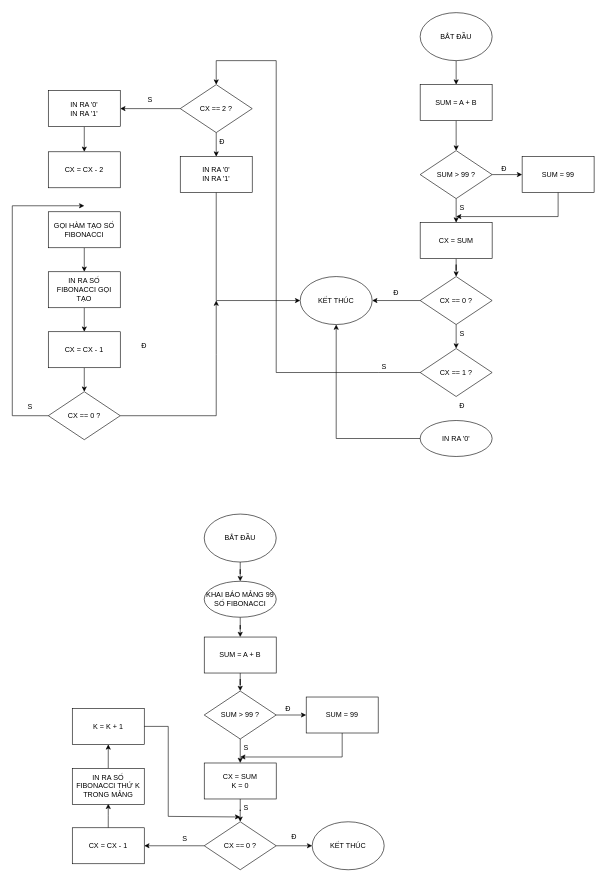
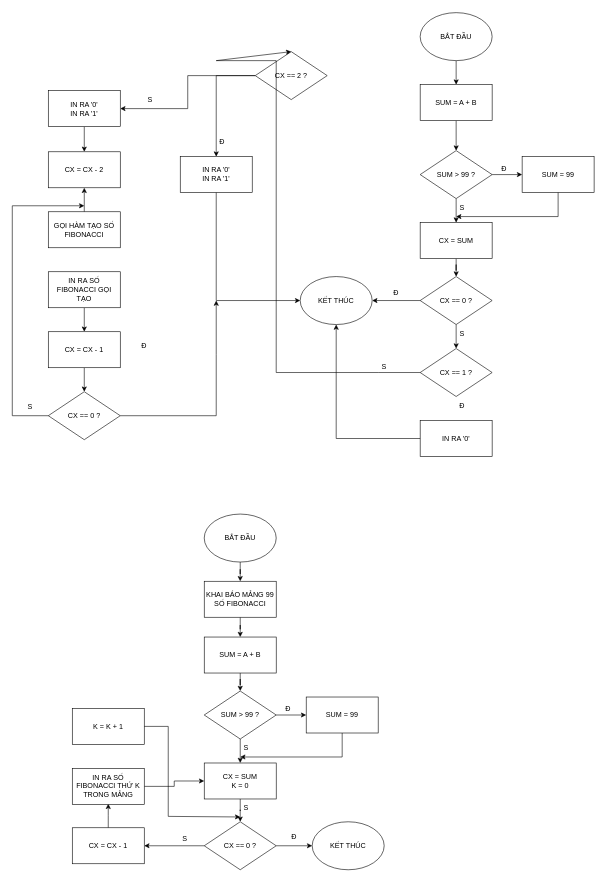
(216, 108) -> (291, 75)
(84, 266) -> (84, 193)
(456, 438) -> (456, 438)
(240, 599) -> (240, 599)
(108, 749) -> (162, 786)
